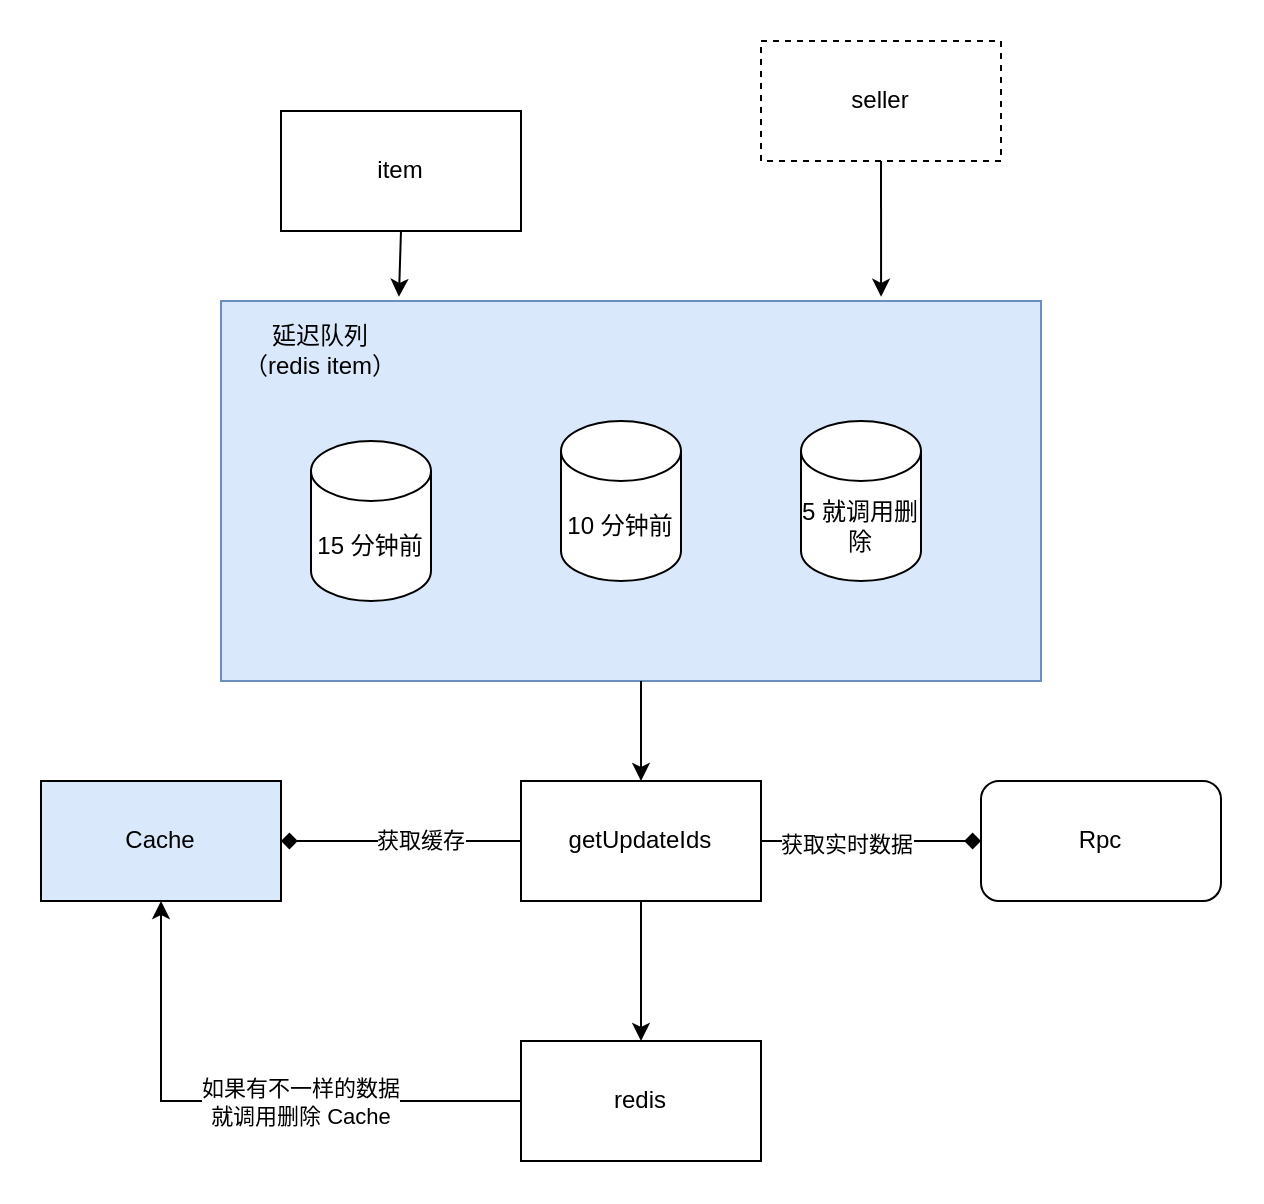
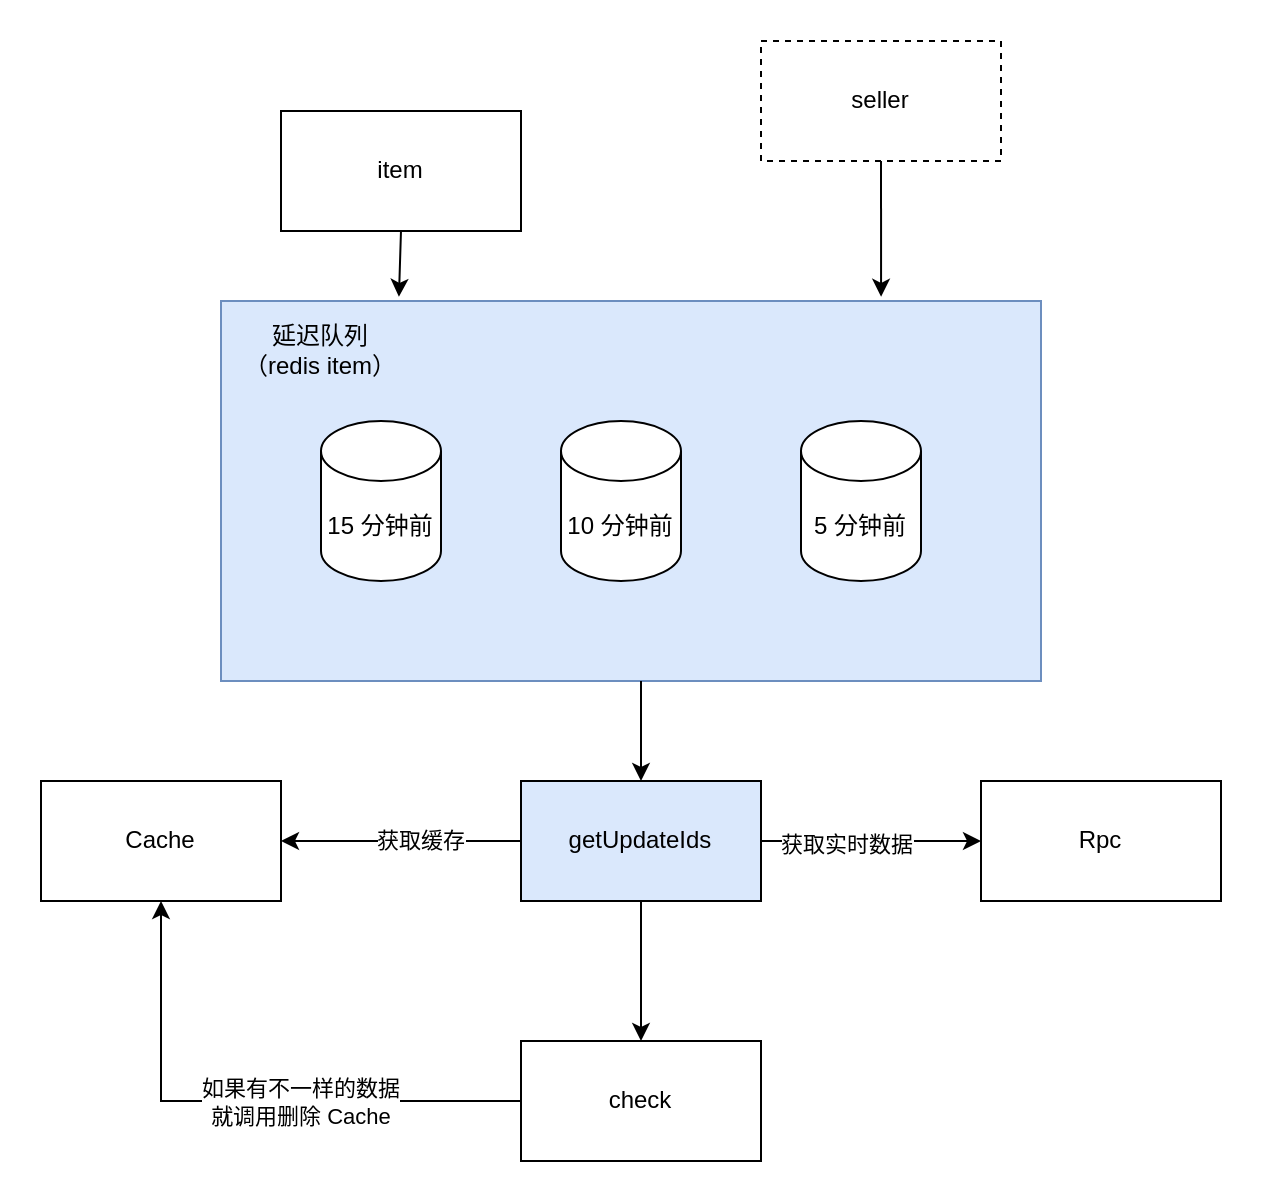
(371, 521) -> (381, 501)
(861, 527) -> (861, 527)
(161, 841) -> (161, 841)
(297, 841) -> (296, 841)
(641, 841) -> (641, 841)
(964, 841) -> (965, 841)
(1101, 841) -> (1101, 841)
(641, 1101) -> (641, 1101)
